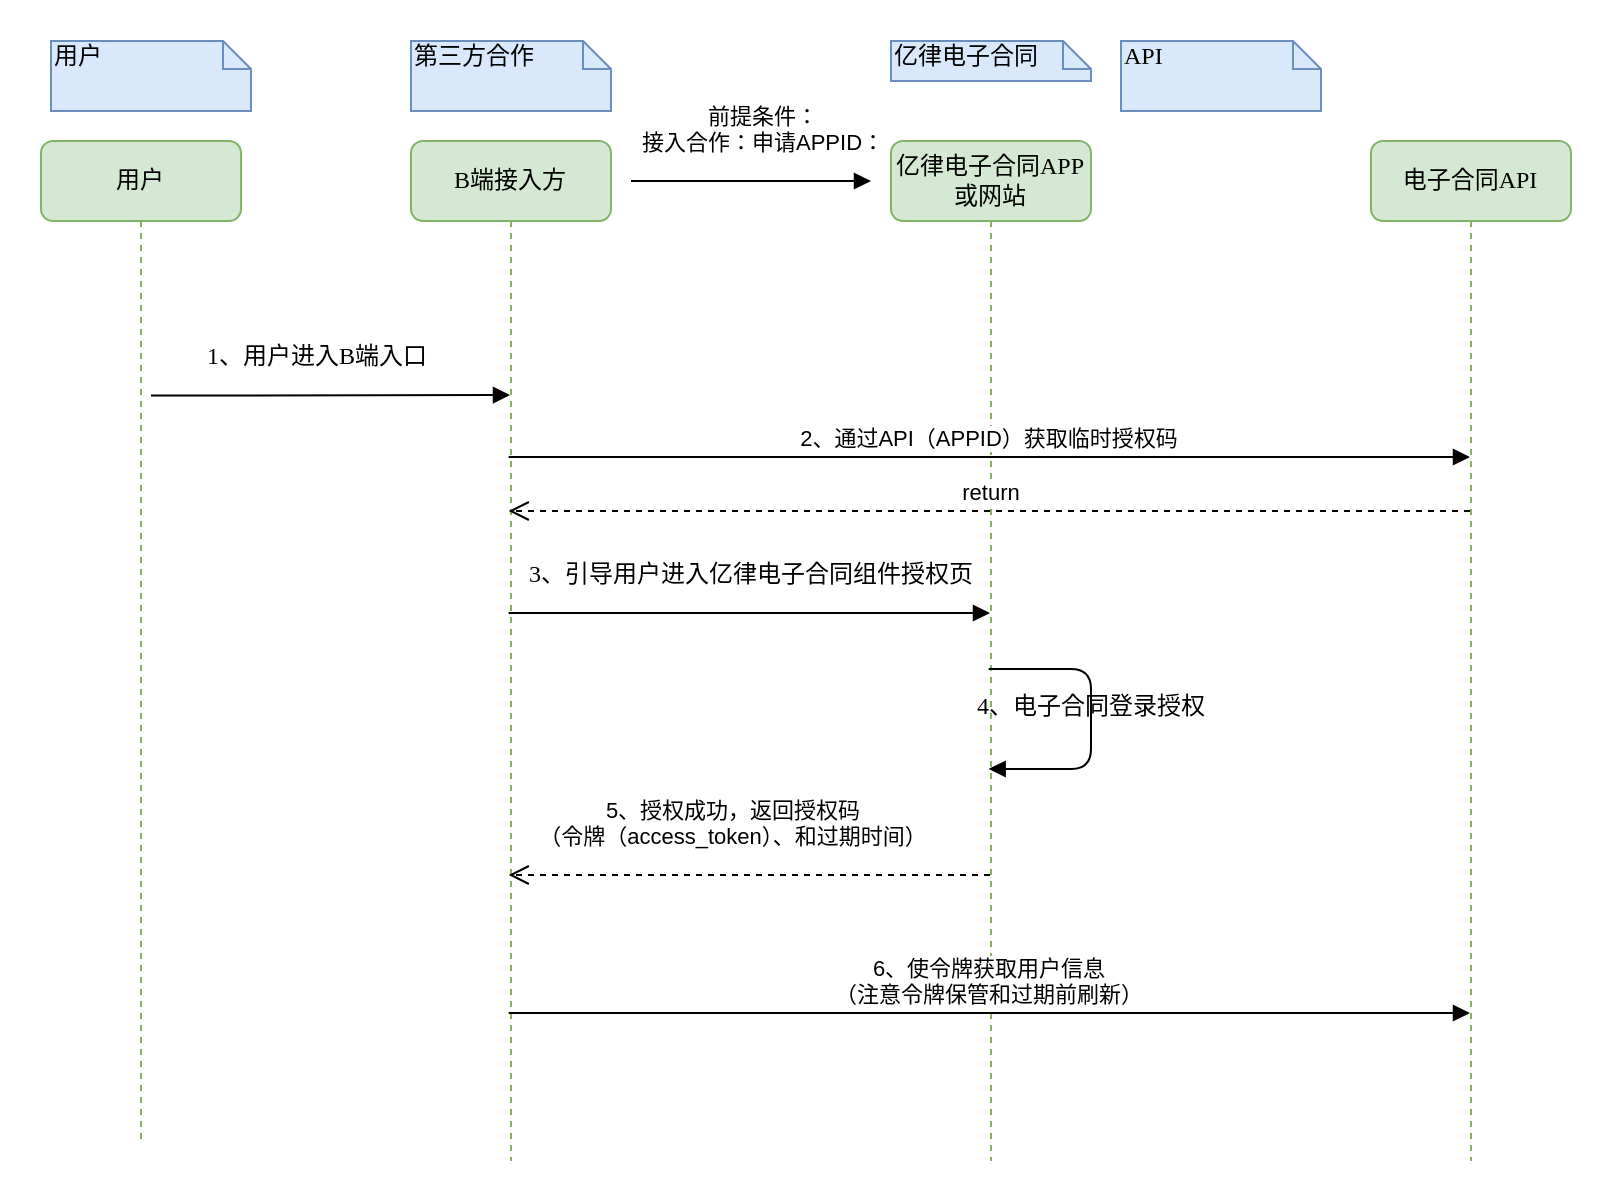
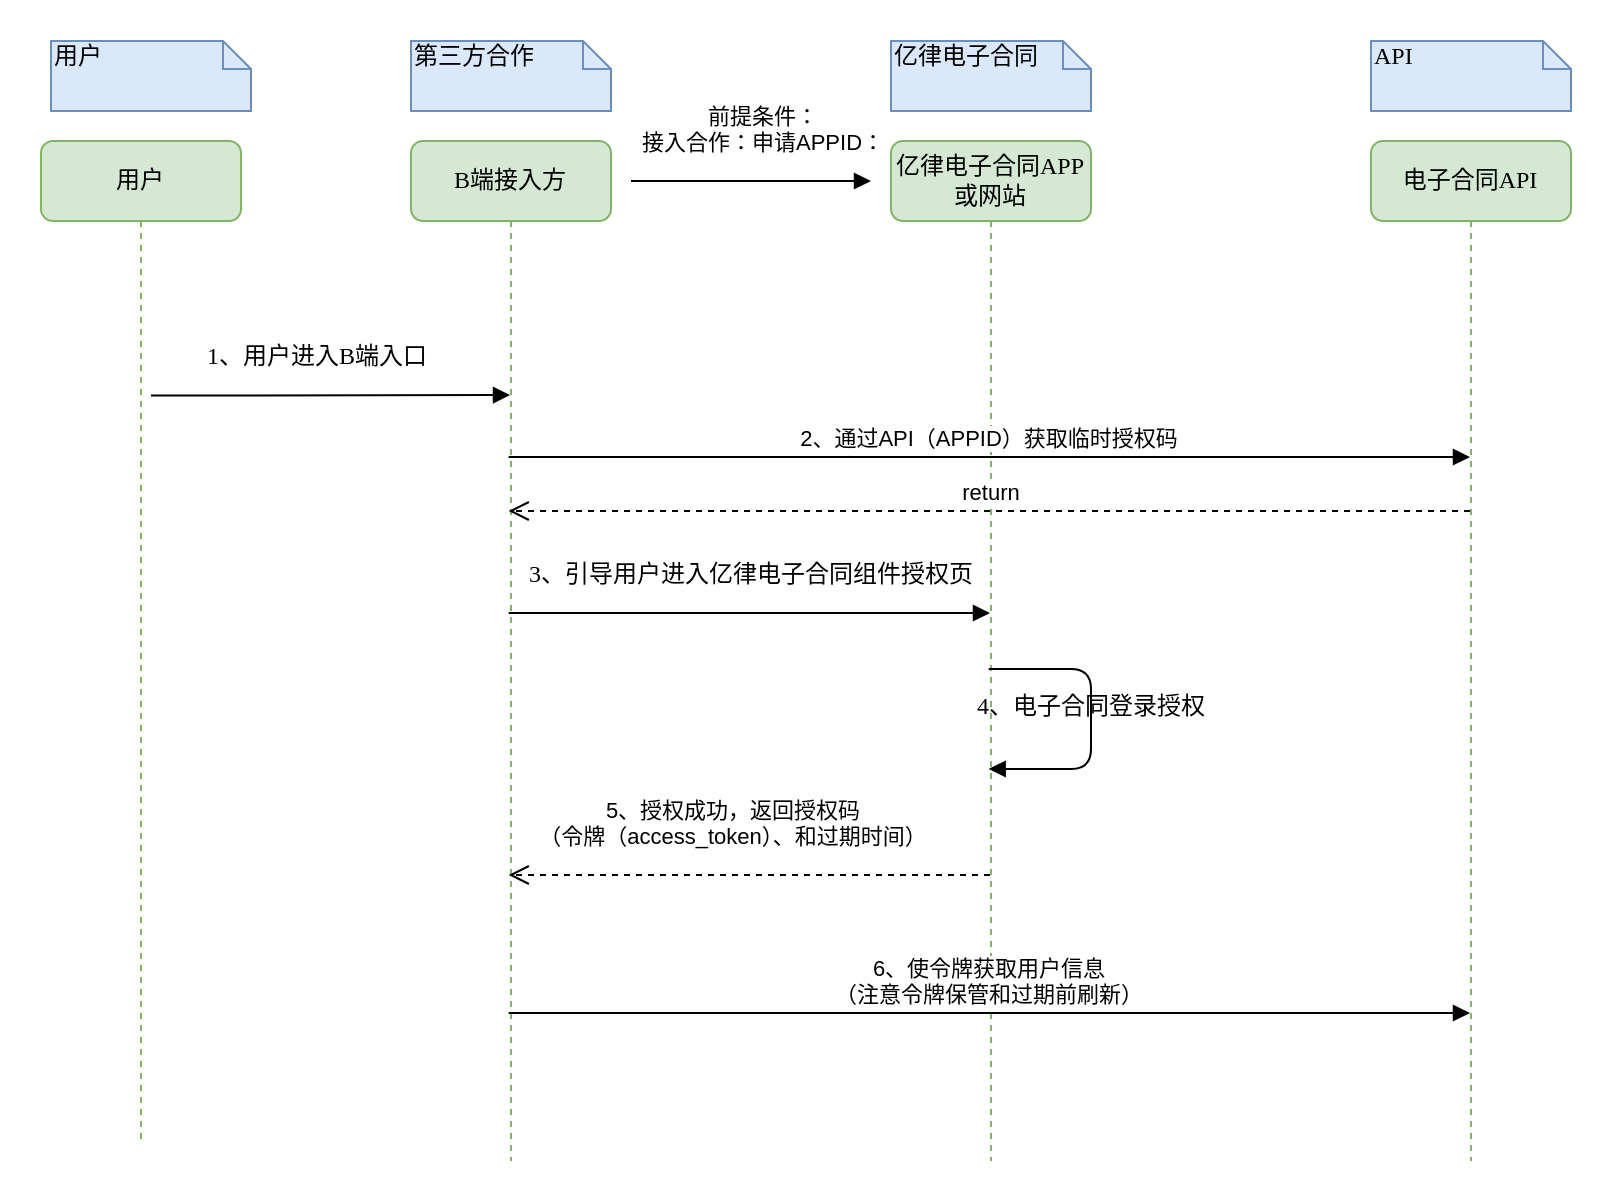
(991, 61) -> (991, 76)
(1221, 76) -> (1471, 76)
